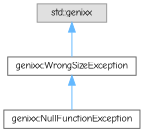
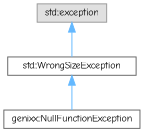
(72, 13) -> (72, 13)
(72, 66) -> (72, 66)
